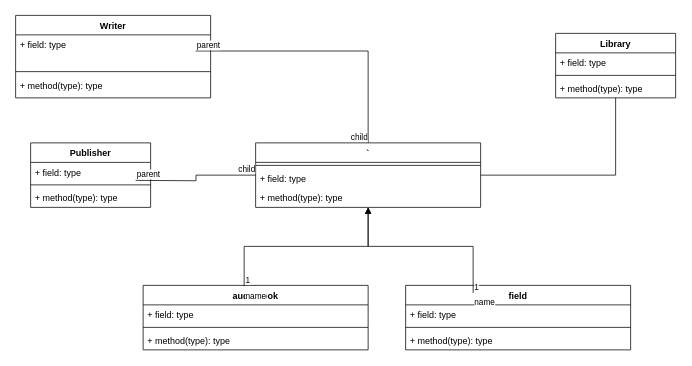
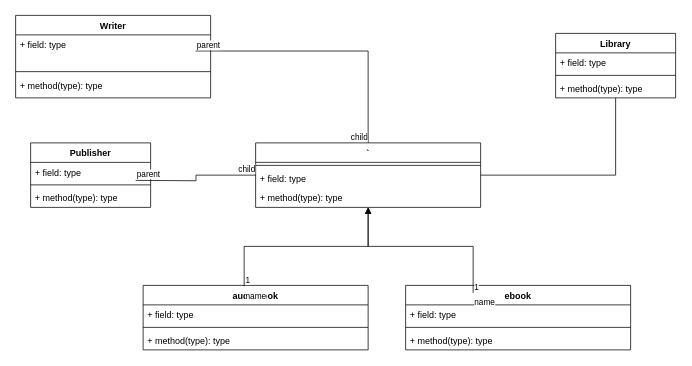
(518, 296) -> (518, 296)
